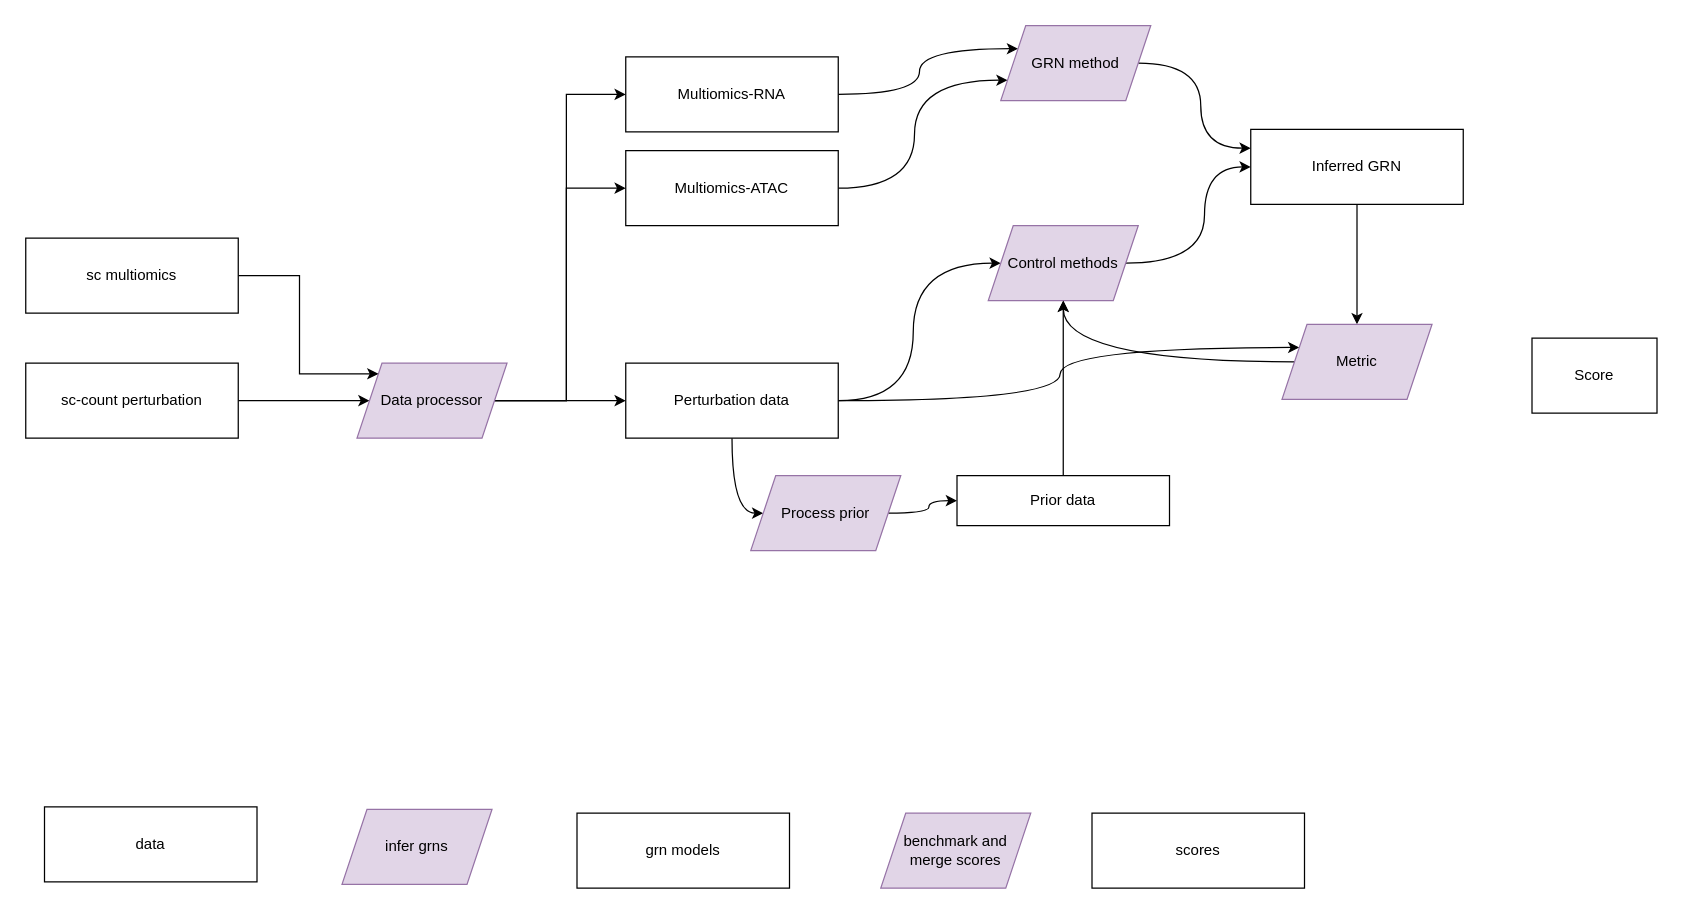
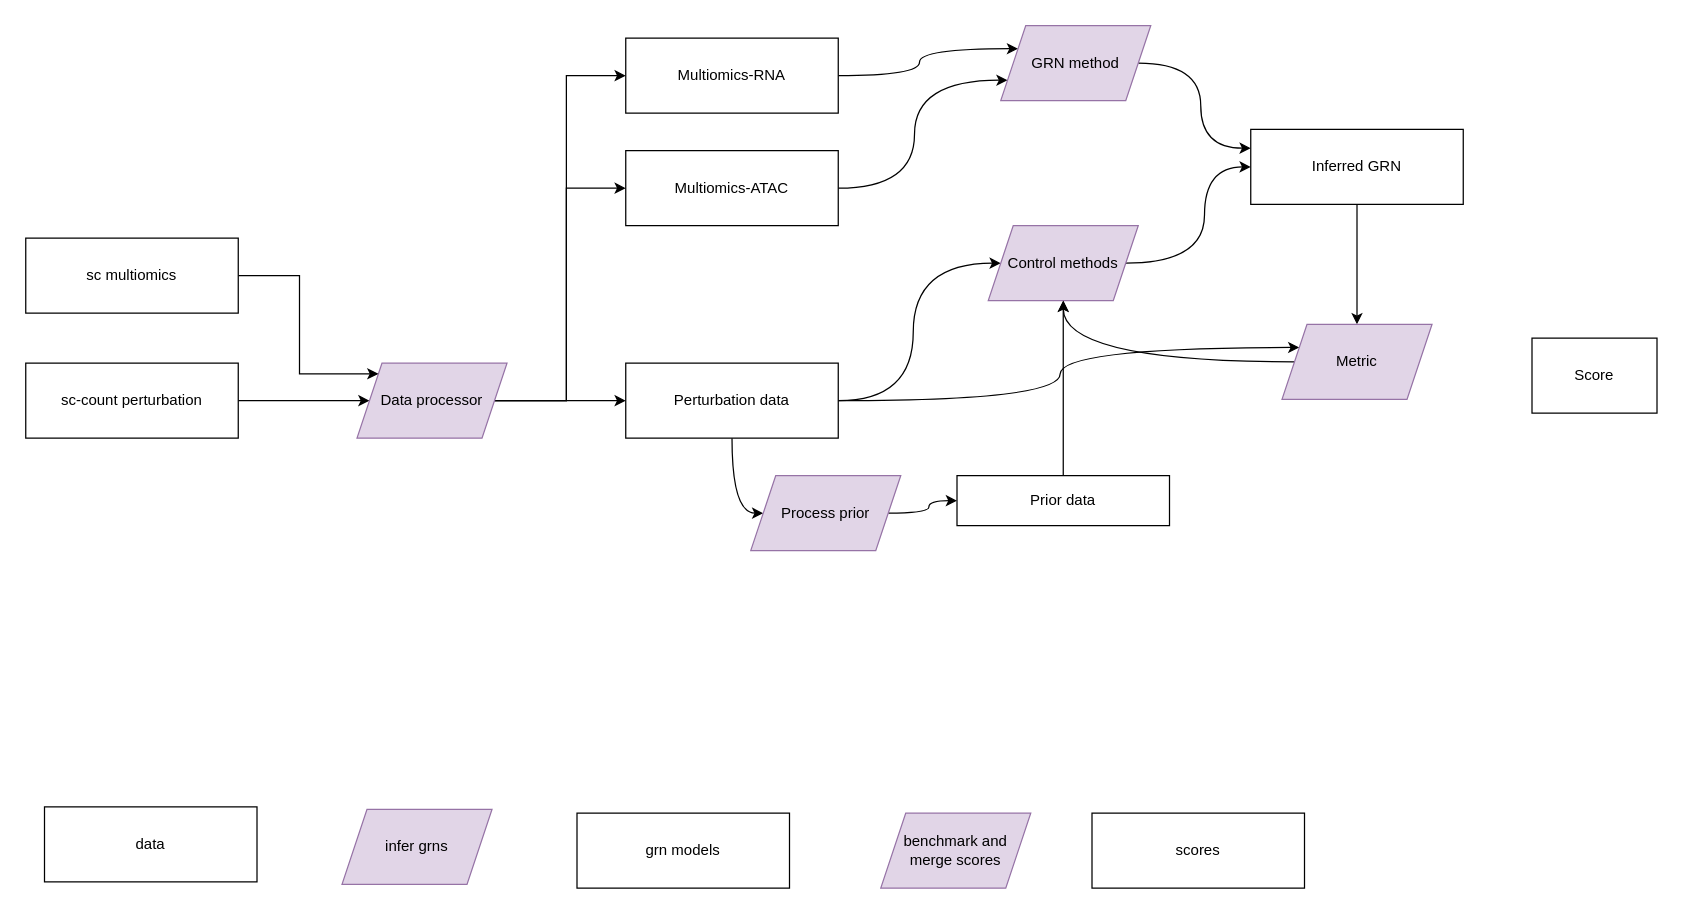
(732, 94) -> (732, 76)
